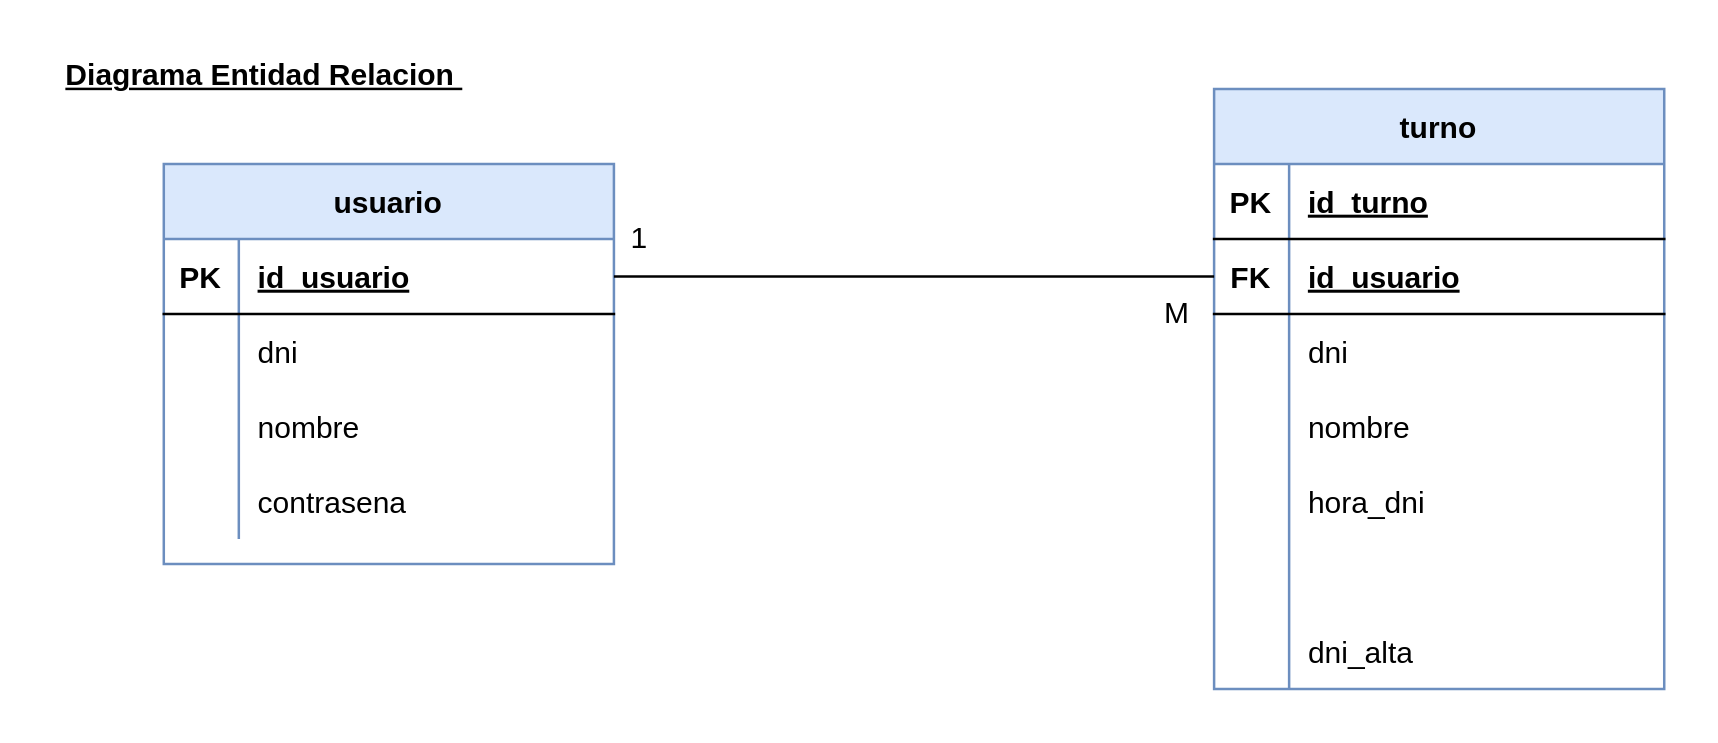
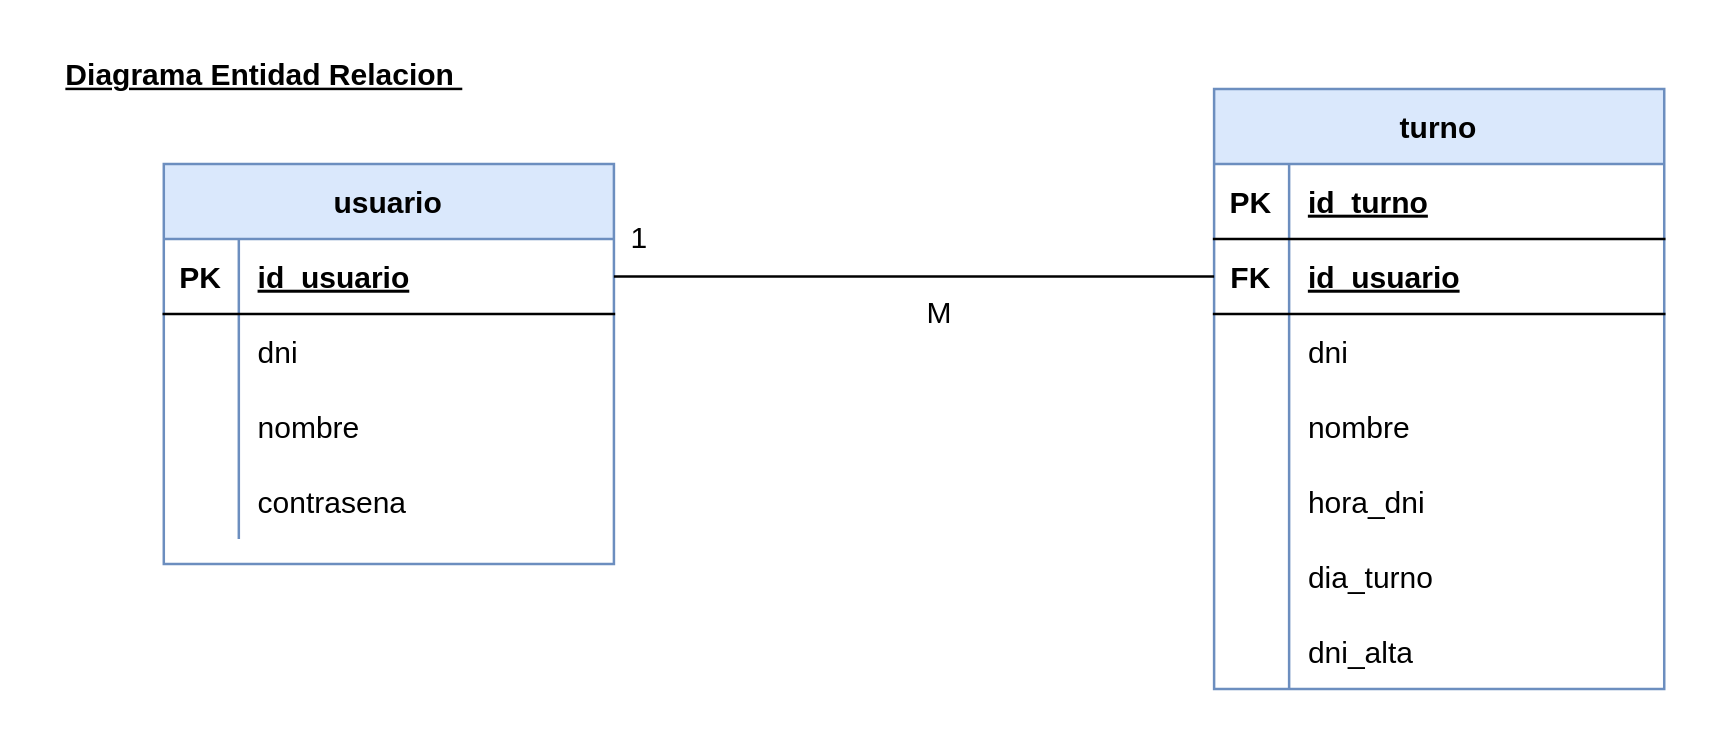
(1176, 314) -> (939, 314)
none -> (1476, 576)
